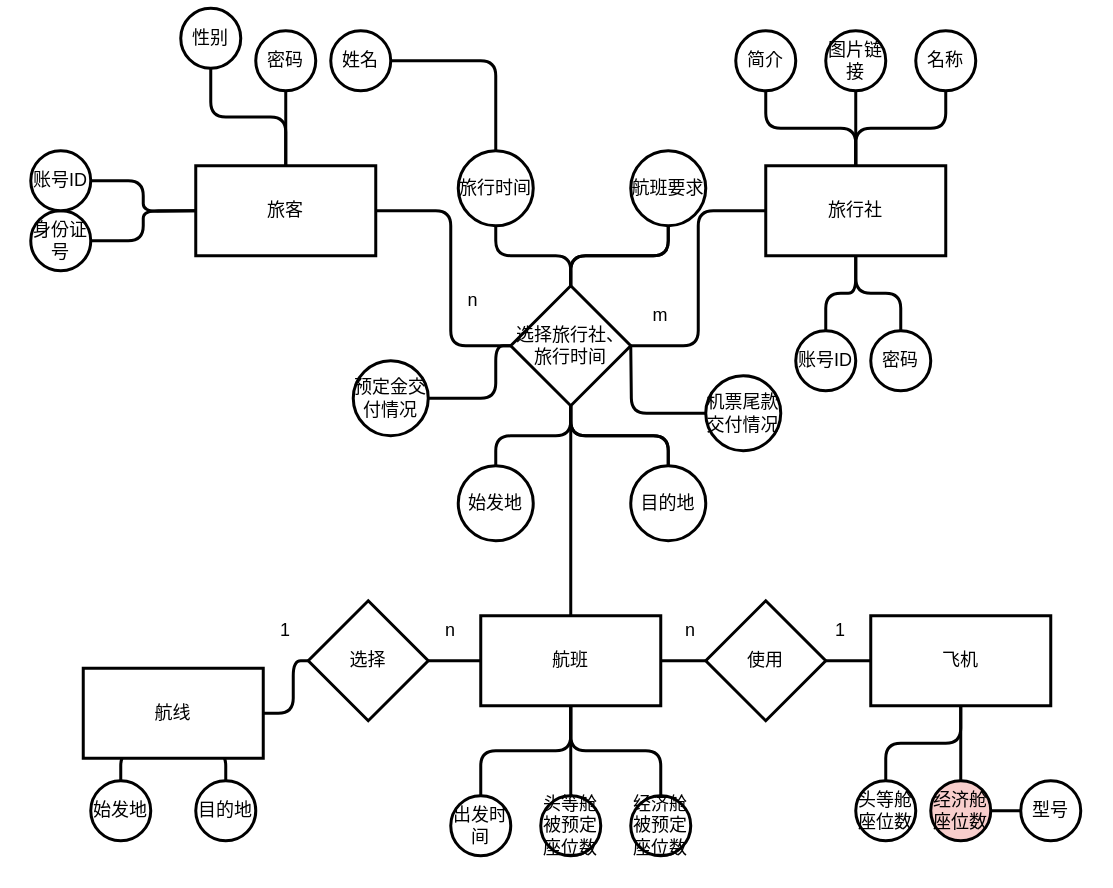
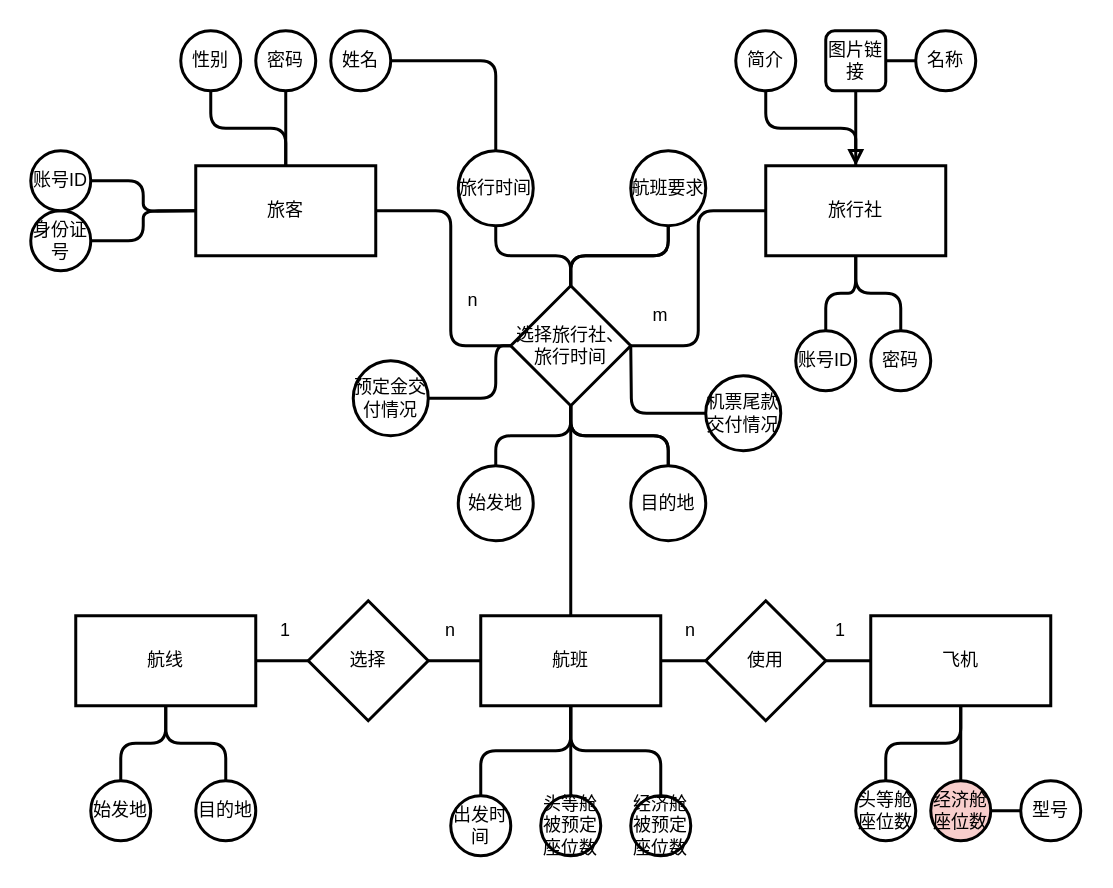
(211, 38) -> (211, 61)
(856, 61) -> (856, 61)
(916, 128) -> (904, 61)
(850, 131) -> (849, 130)
(173, 713) -> (166, 661)
